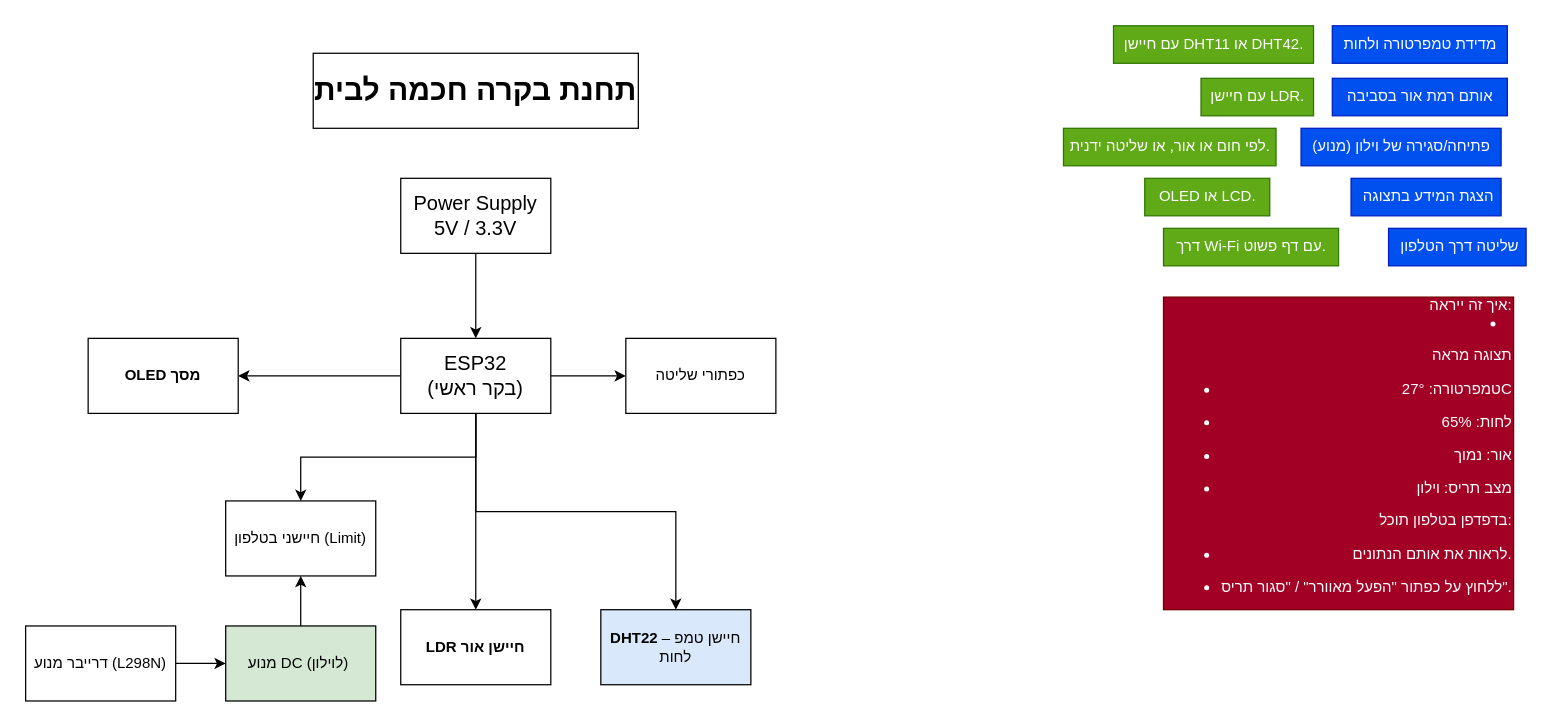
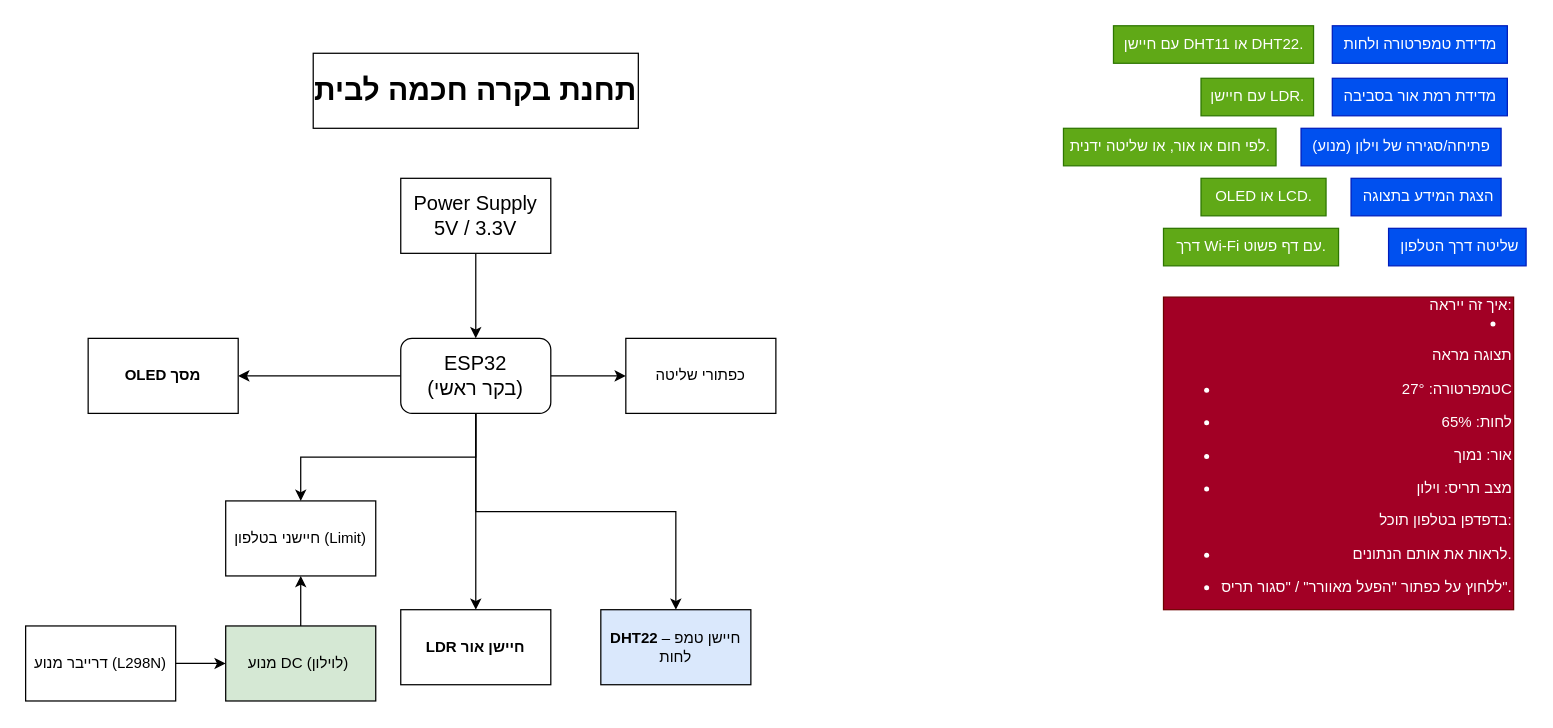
(1214, 44) -> (1214, 44)
(1420, 97) -> (1420, 97)
(1207, 197) -> (1263, 197)
(476, 376) -> (476, 376)
